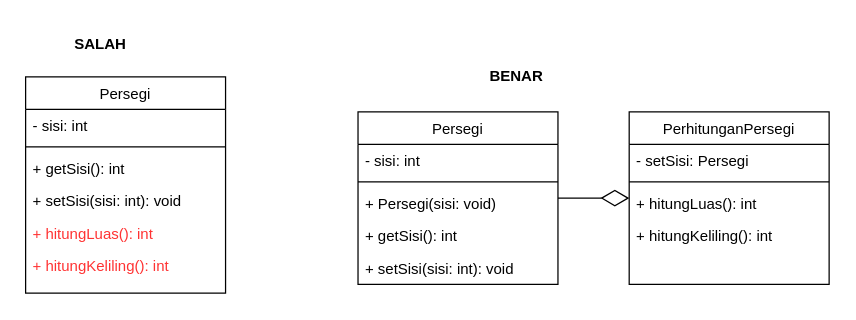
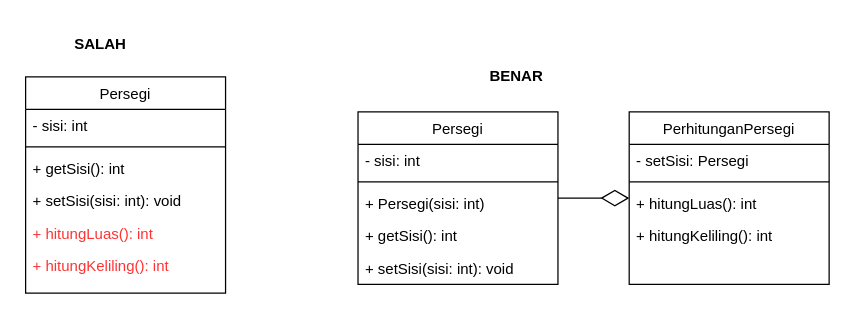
(440, 204) -> (435, 204)
